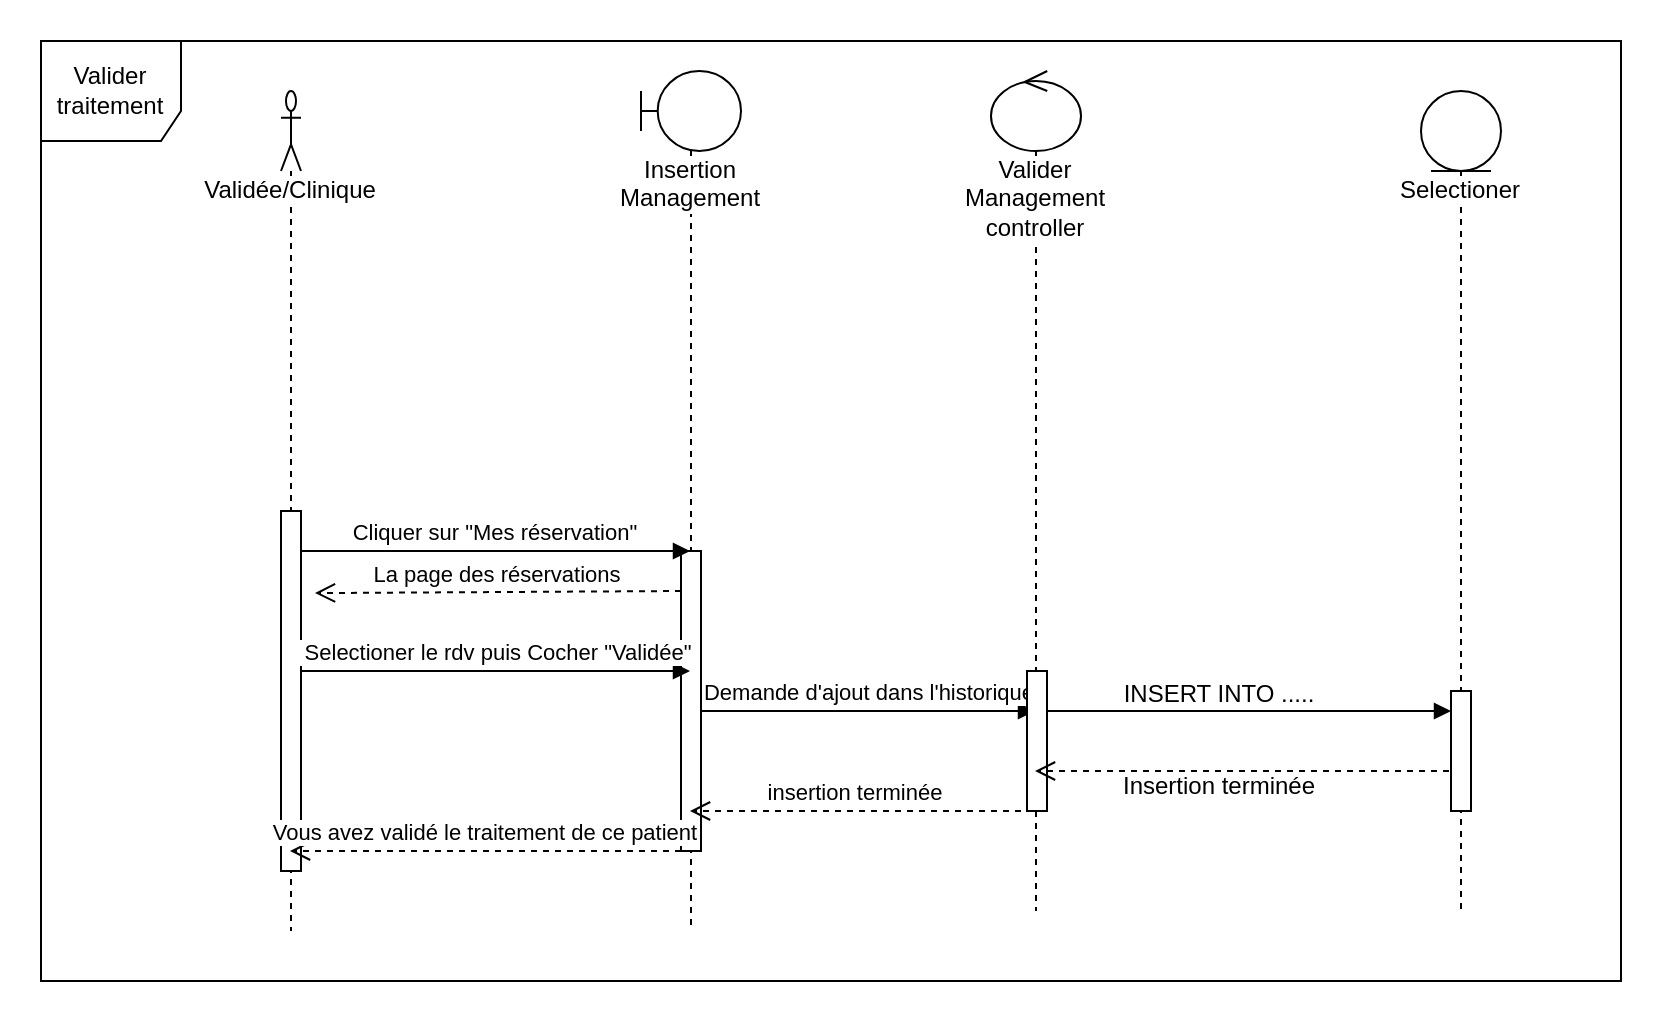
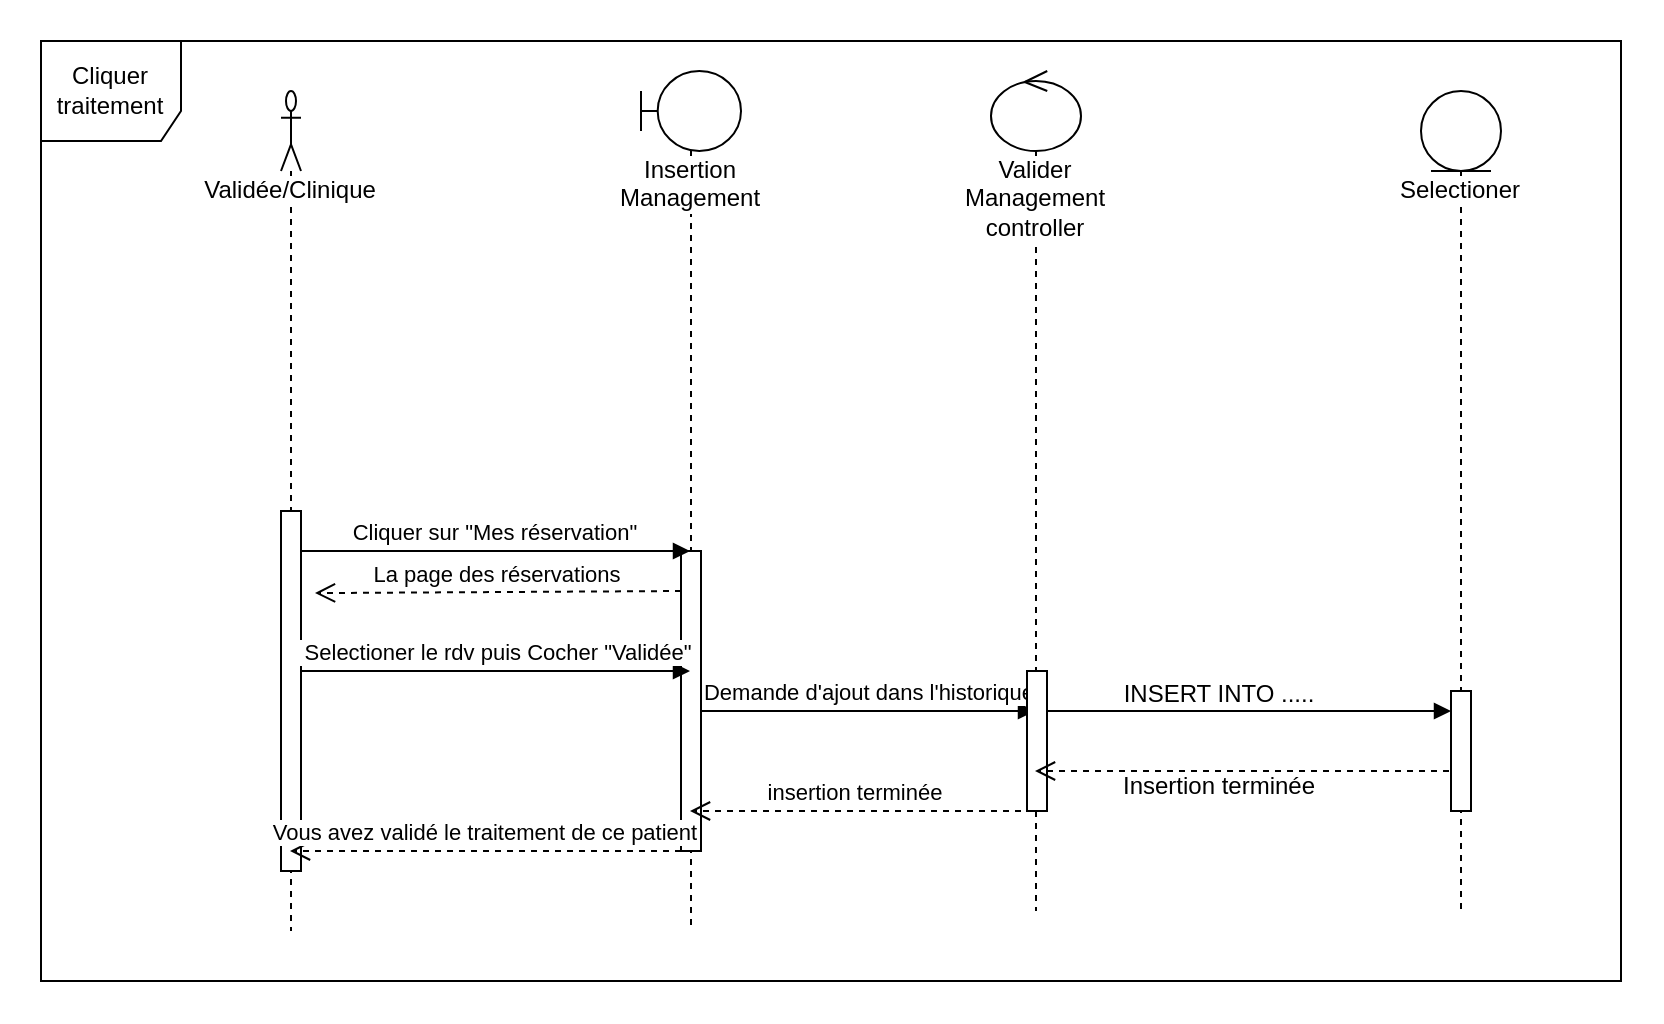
(111, 91) -> (111, 91)
